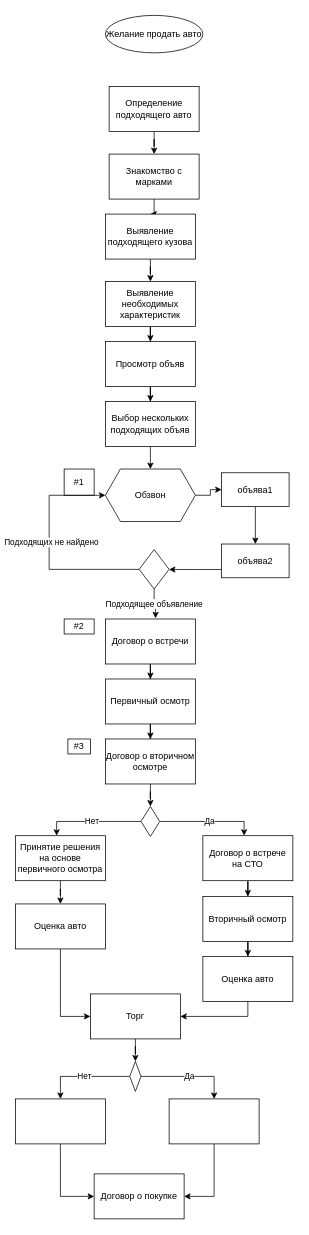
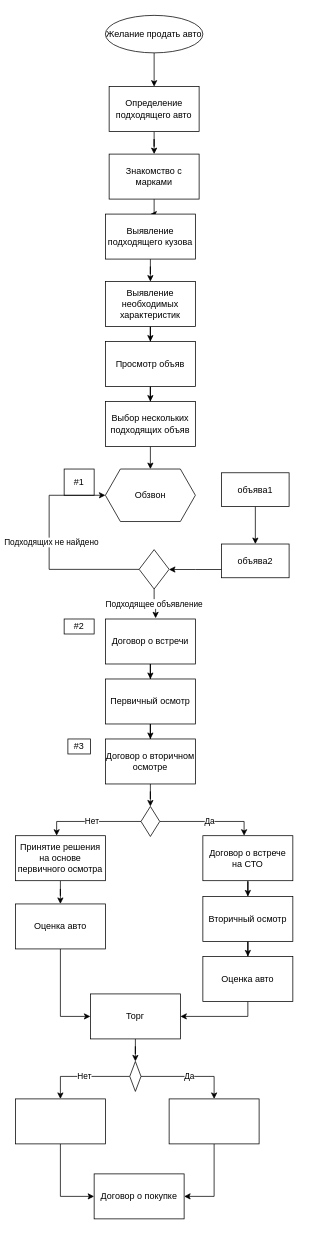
none -> (154, 80)
(208, 495) -> none
